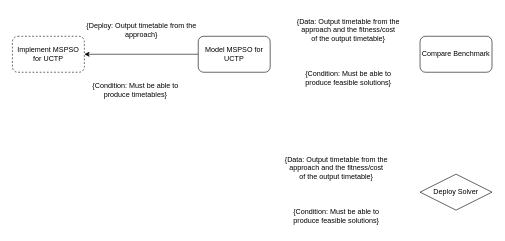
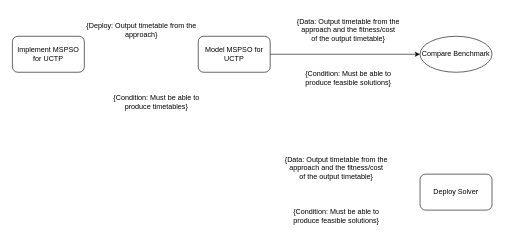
(48, 54) -> (48, 54)
(89, 54) -> (414, 54)
(456, 54) -> (456, 54)
(135, 90) -> (156, 102)
(456, 192) -> (456, 192)
